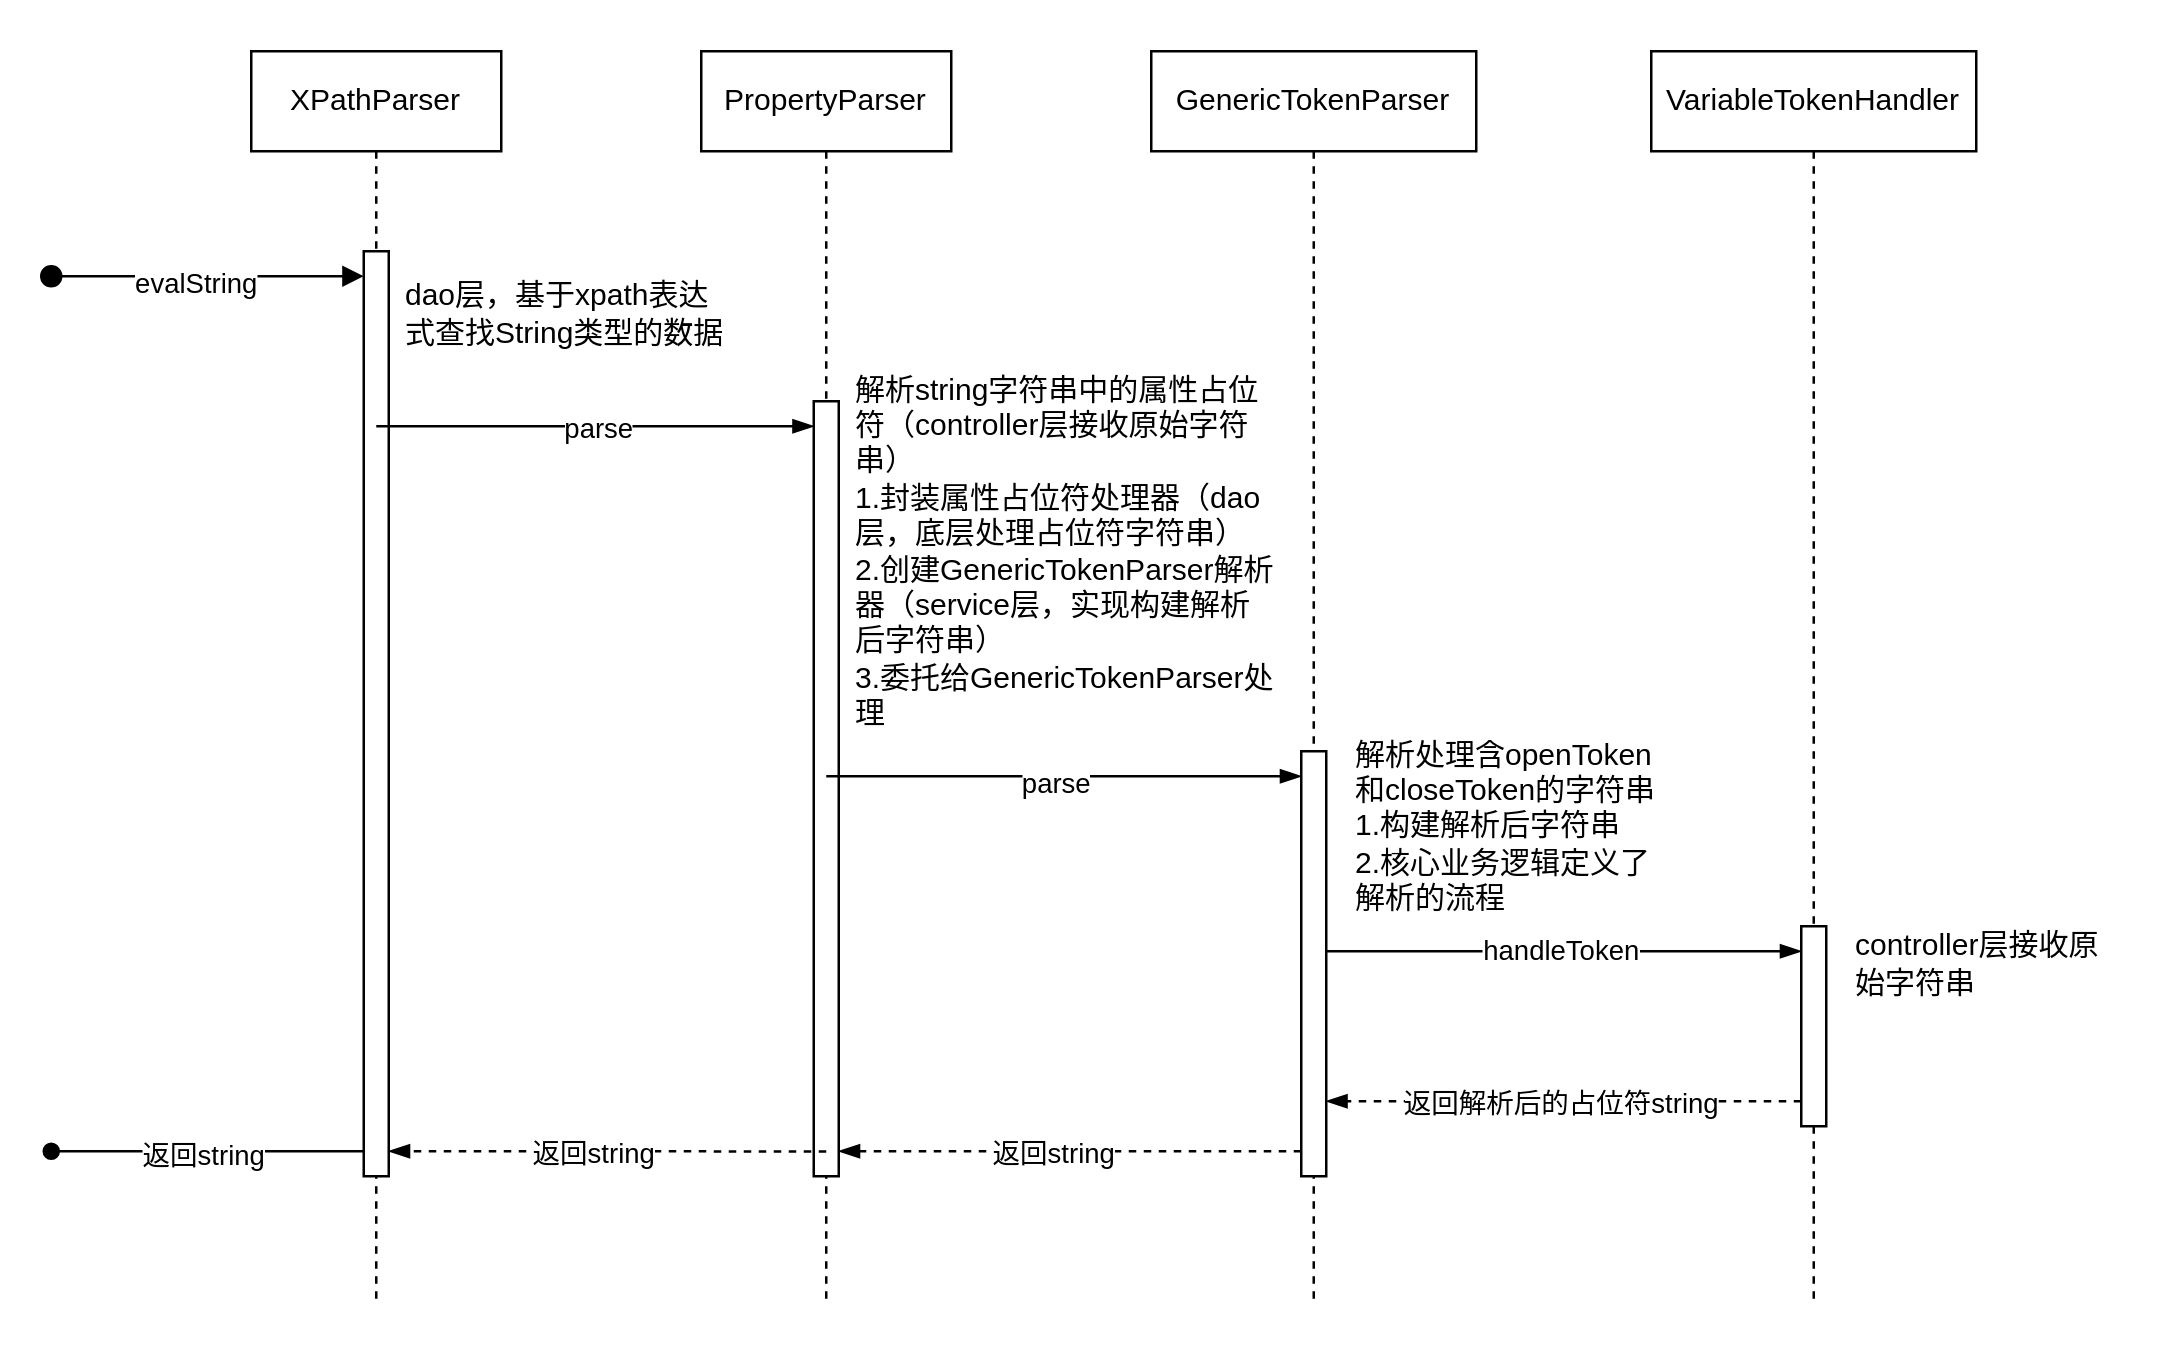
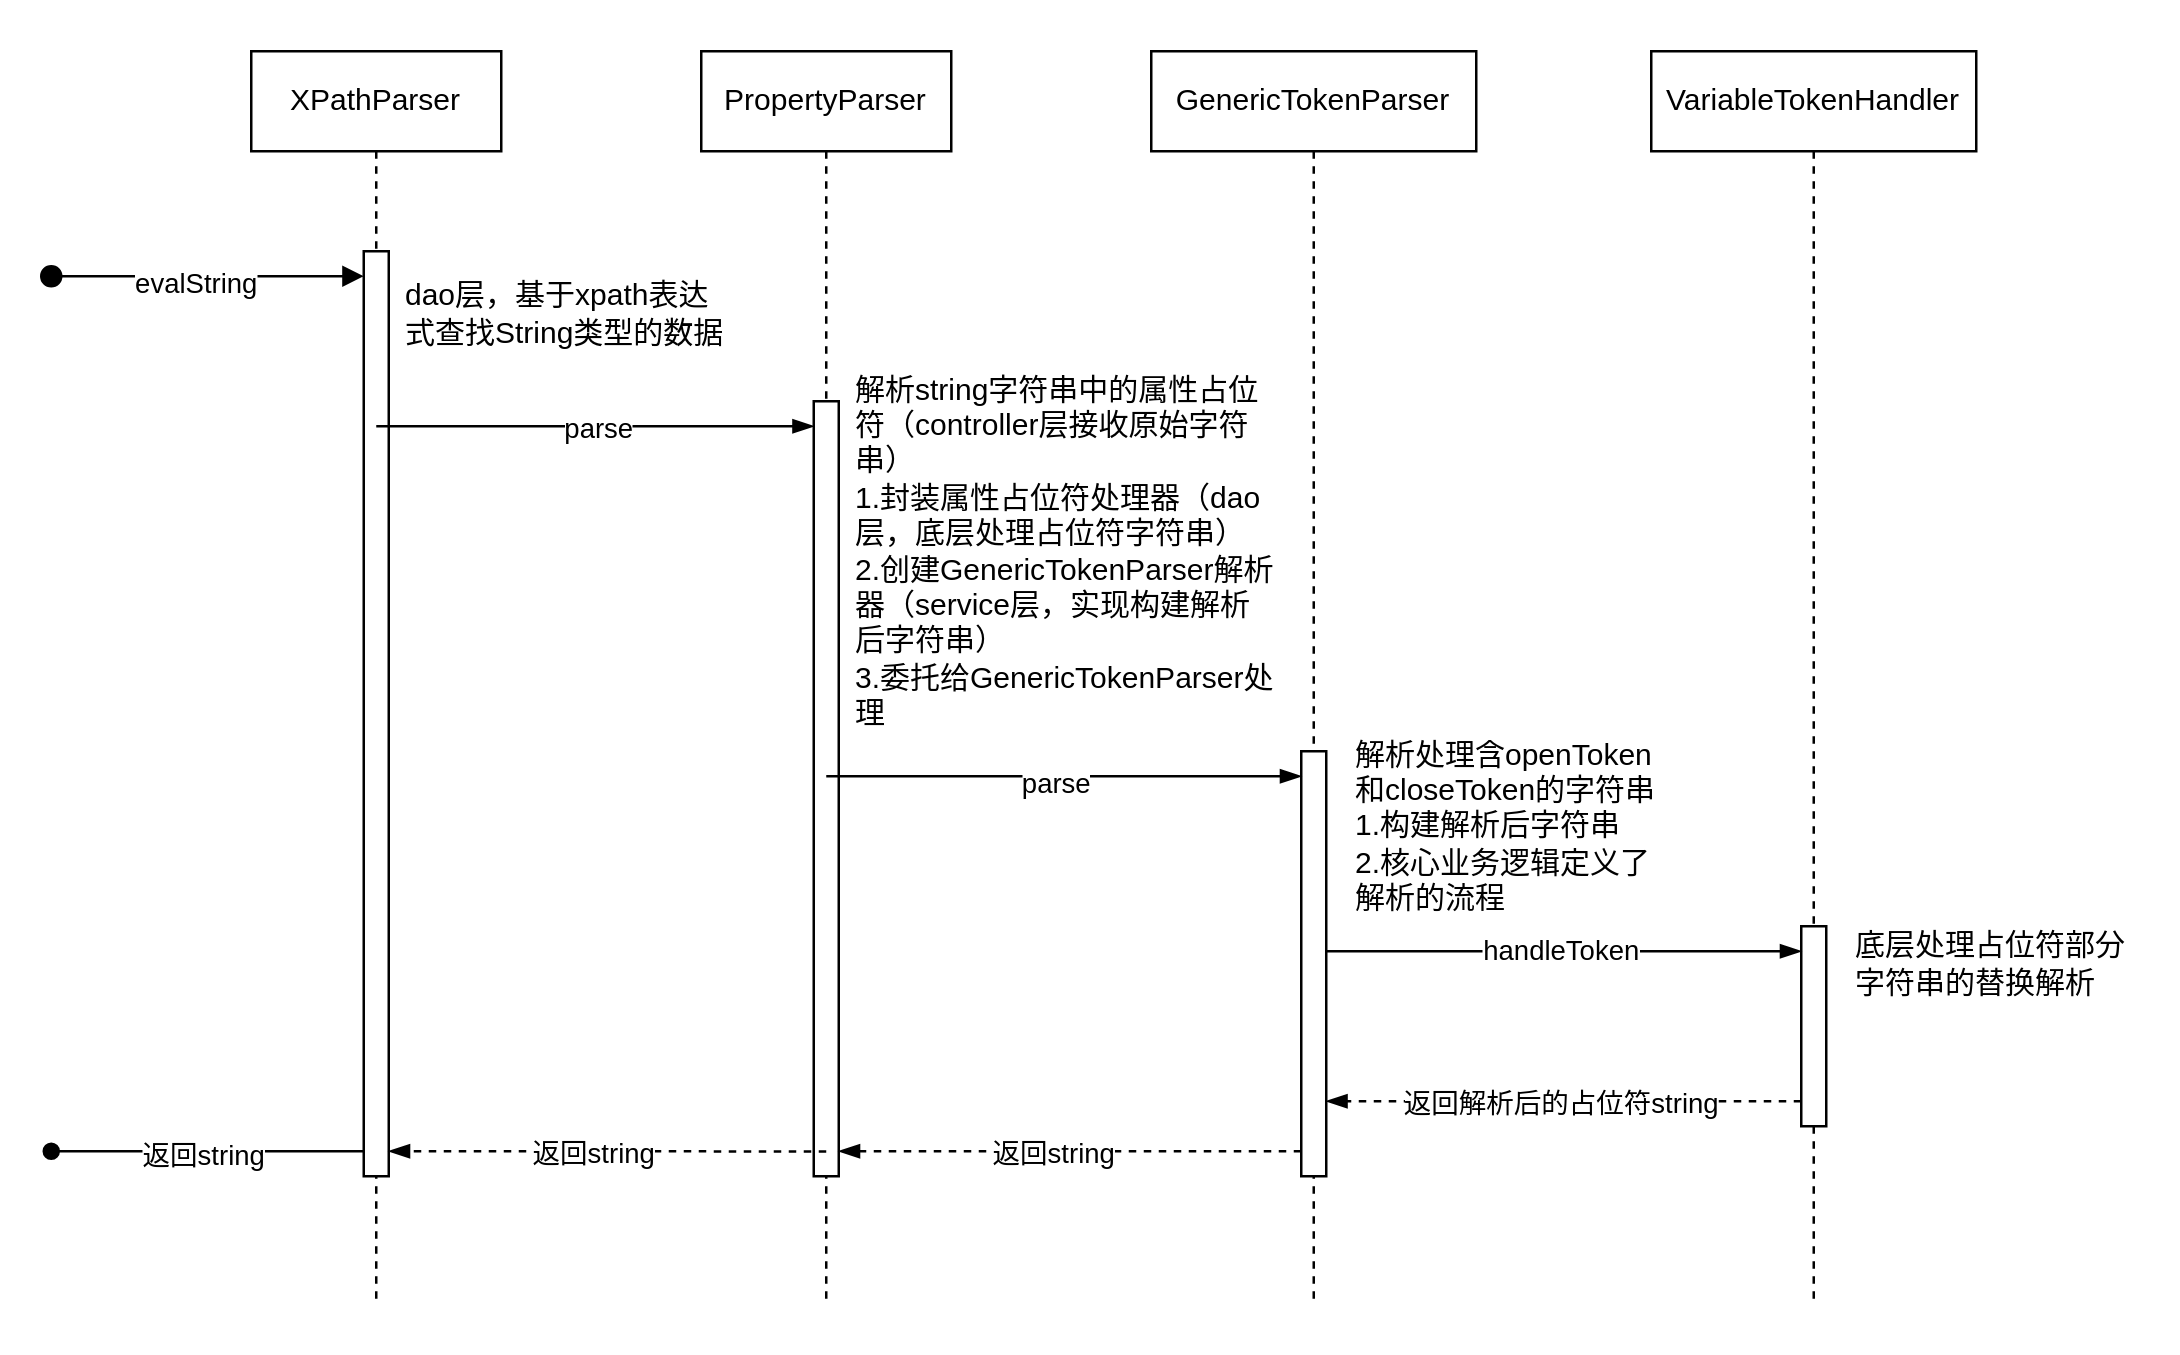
(1991, 964) -> (1991, 964)
